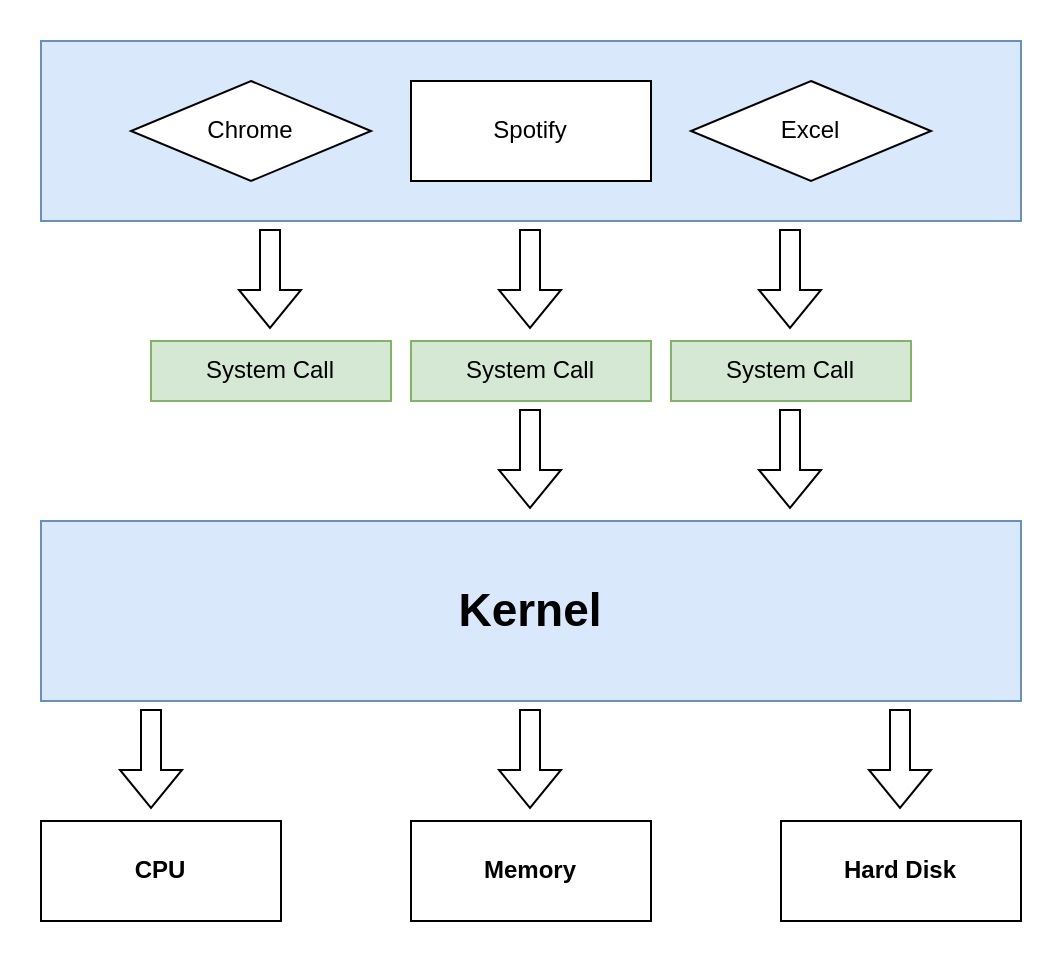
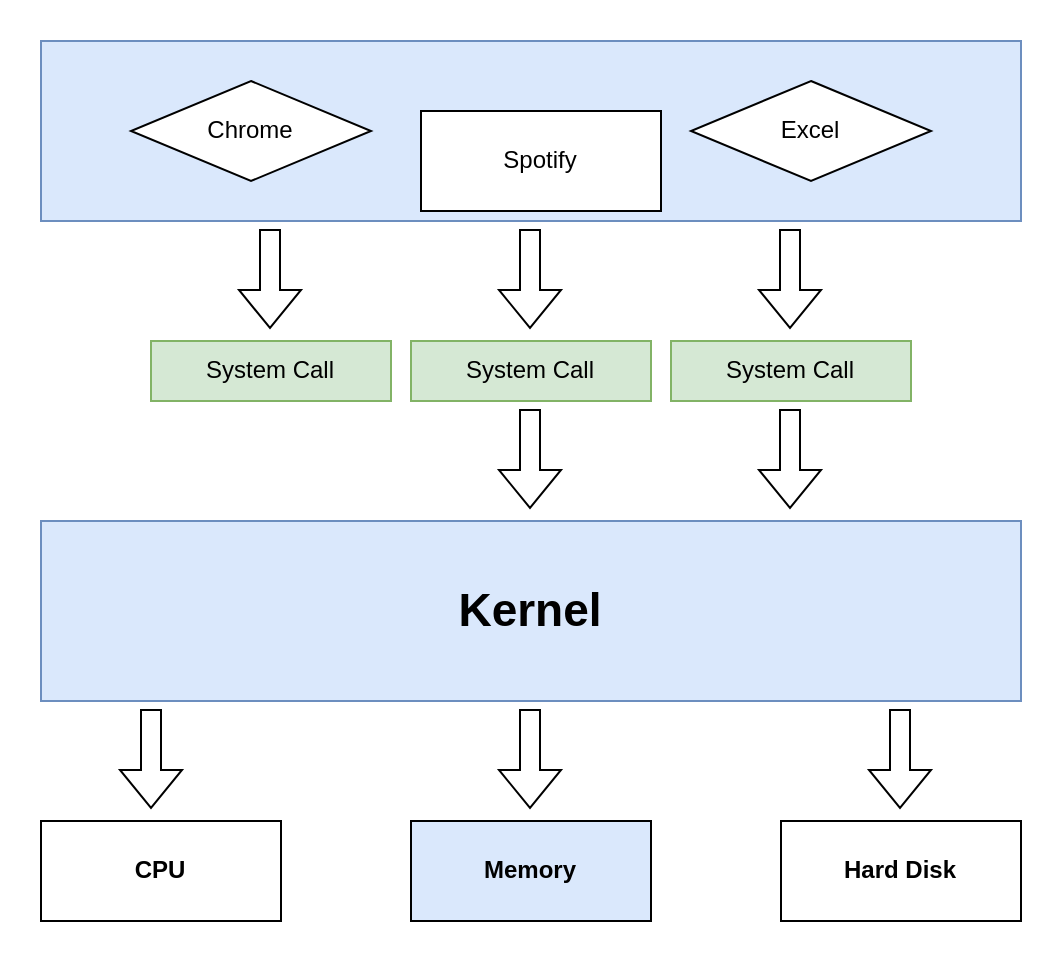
(531, 131) -> (541, 161)
(531, 871) -> (531, 871)
